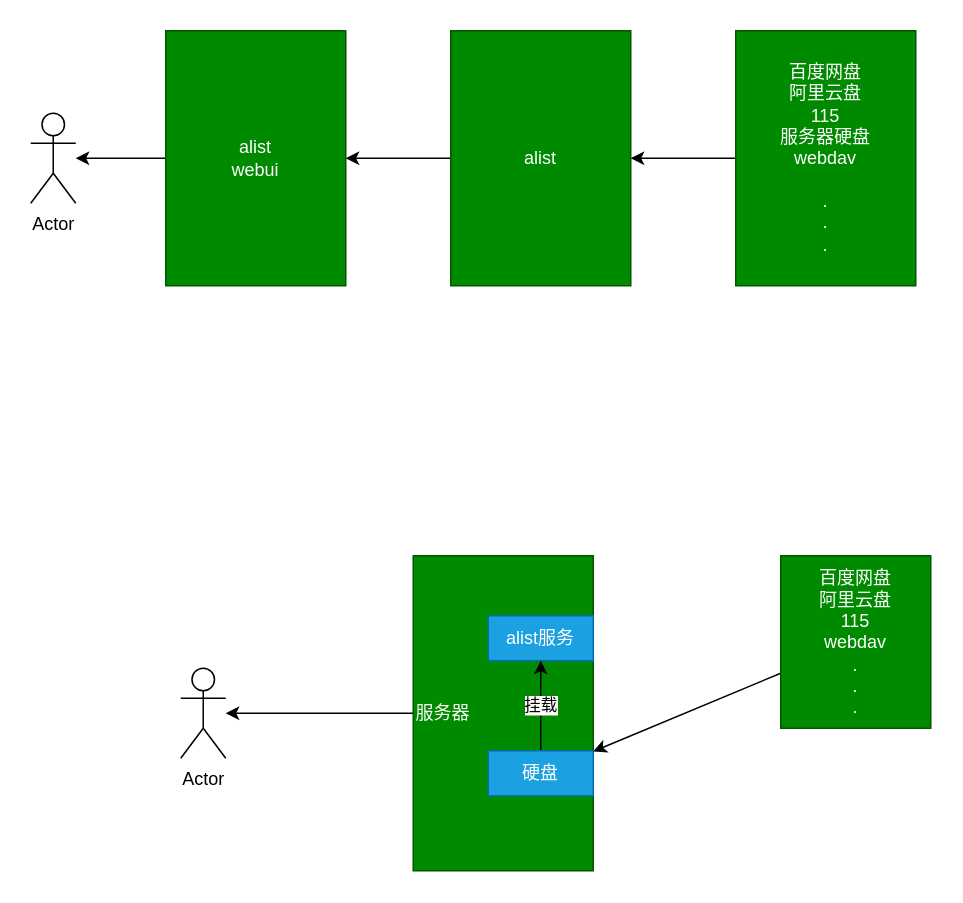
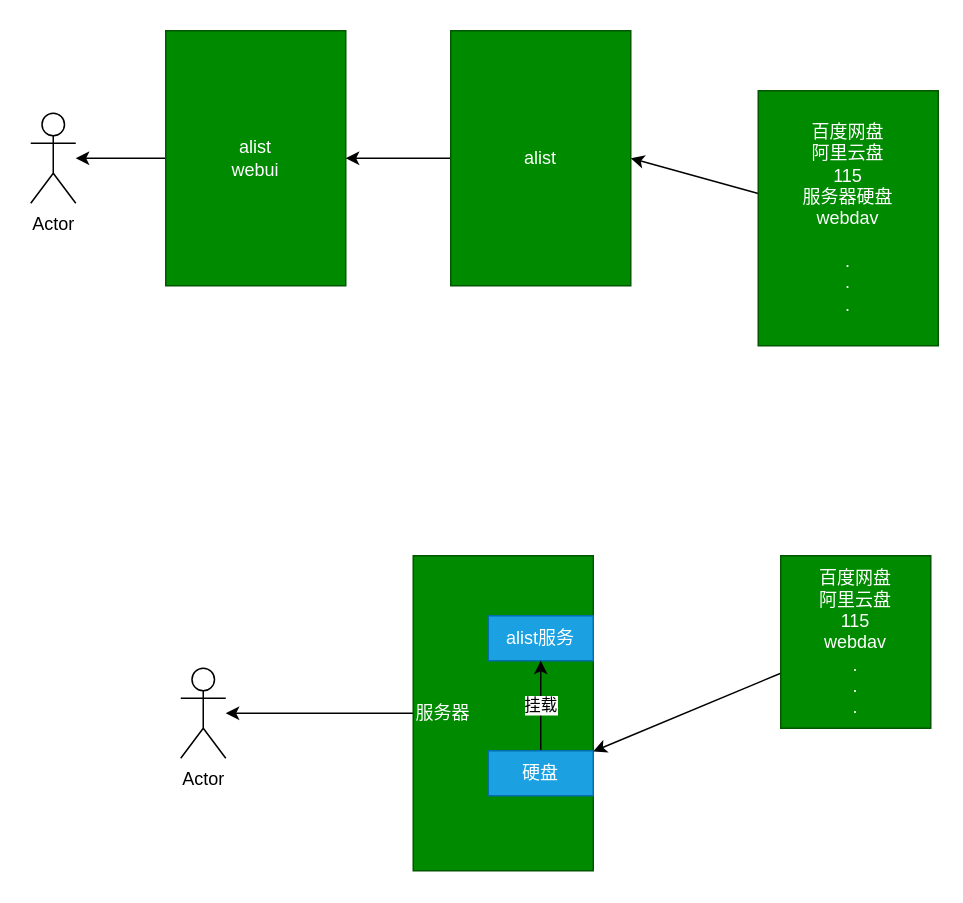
(826, 158) -> (848, 218)
